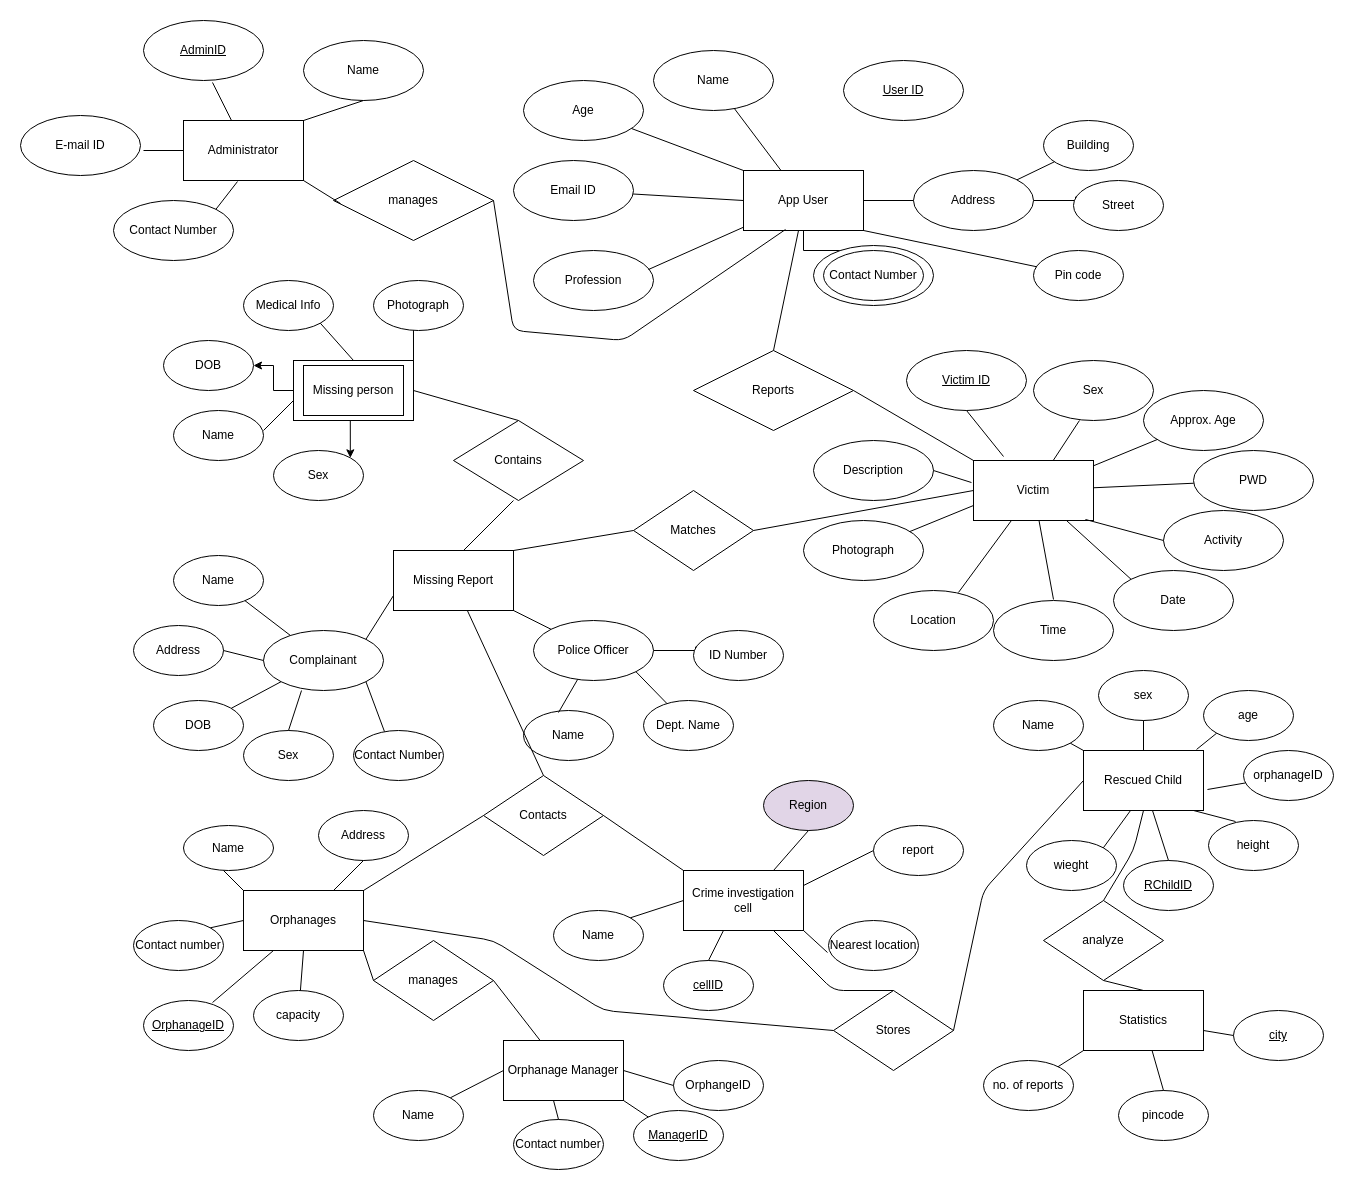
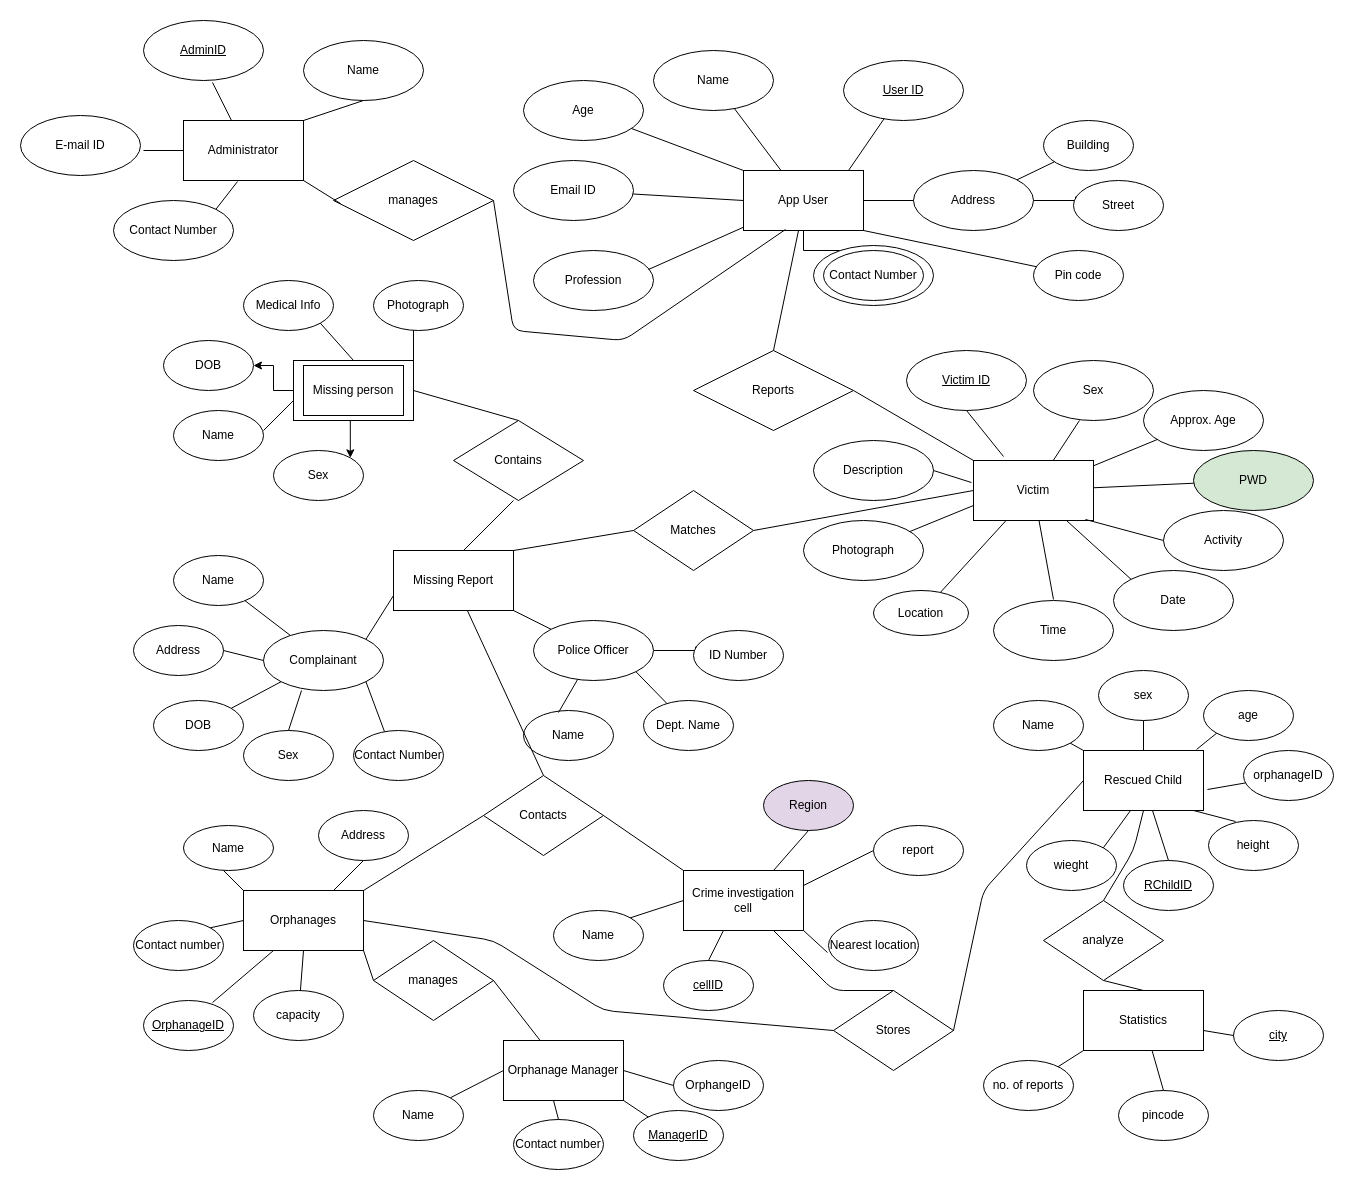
none -> (866, 145)
(1254, 481) -> (1254, 481)
(934, 621) -> (921, 613)
